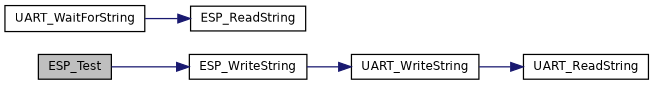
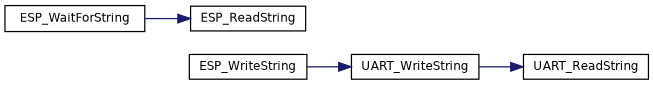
(75, 19) -> (75, 19)
(75, 67) -> none
